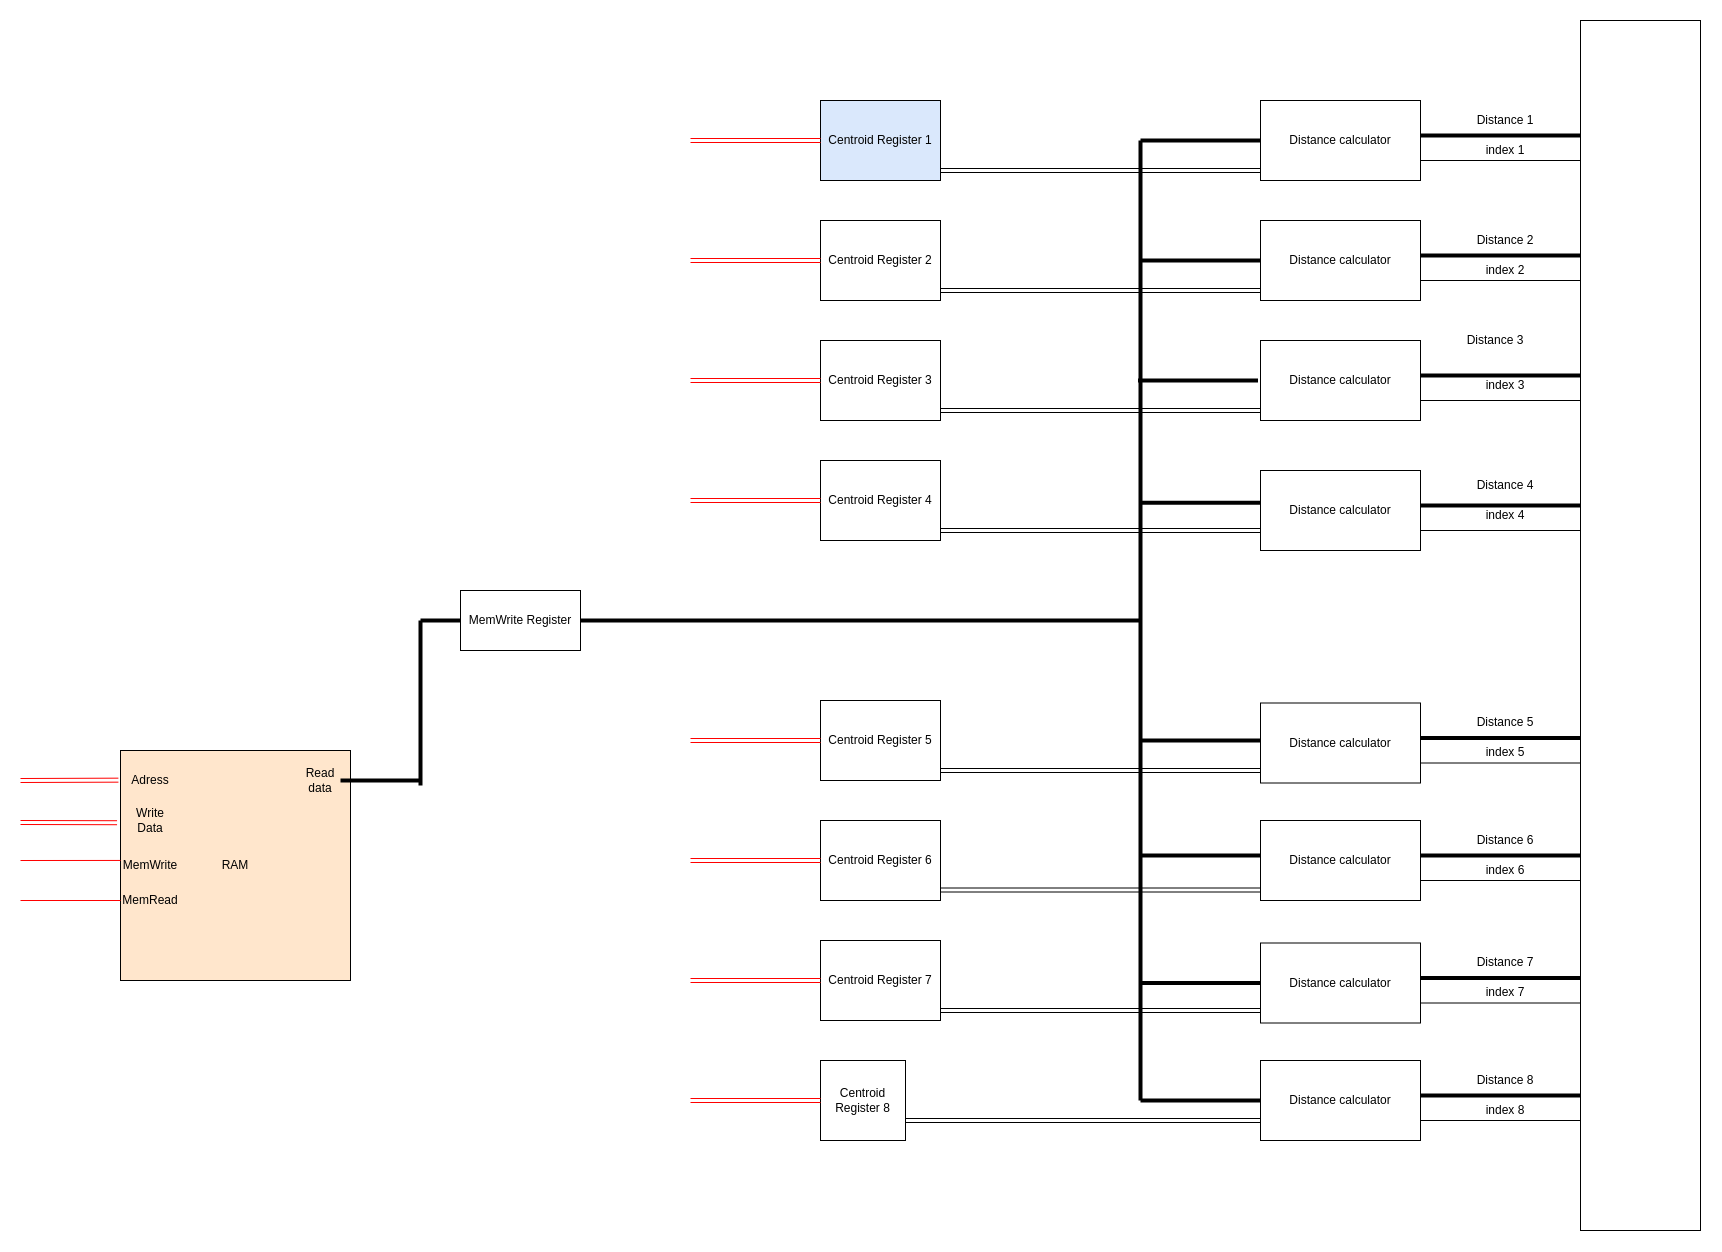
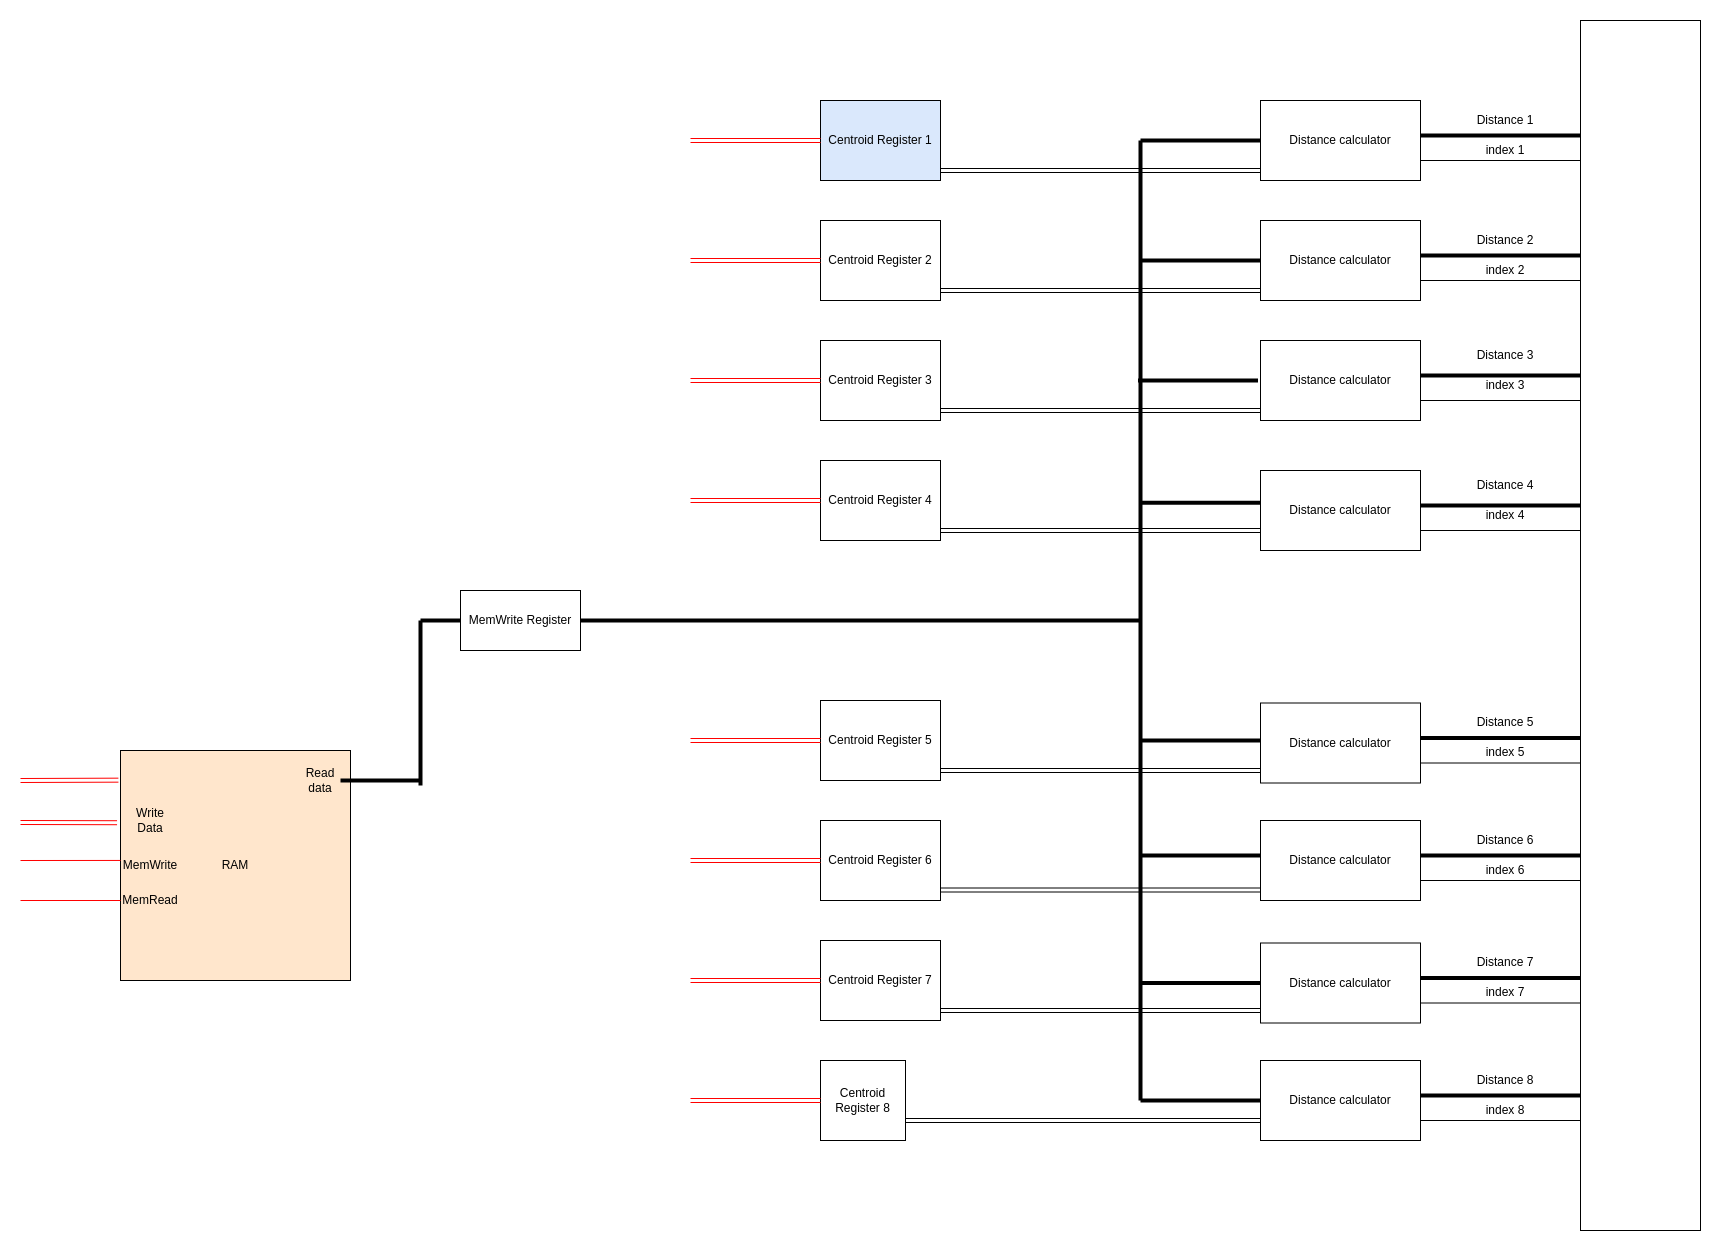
(1496, 341) -> (1506, 356)
(151, 781) -> none
